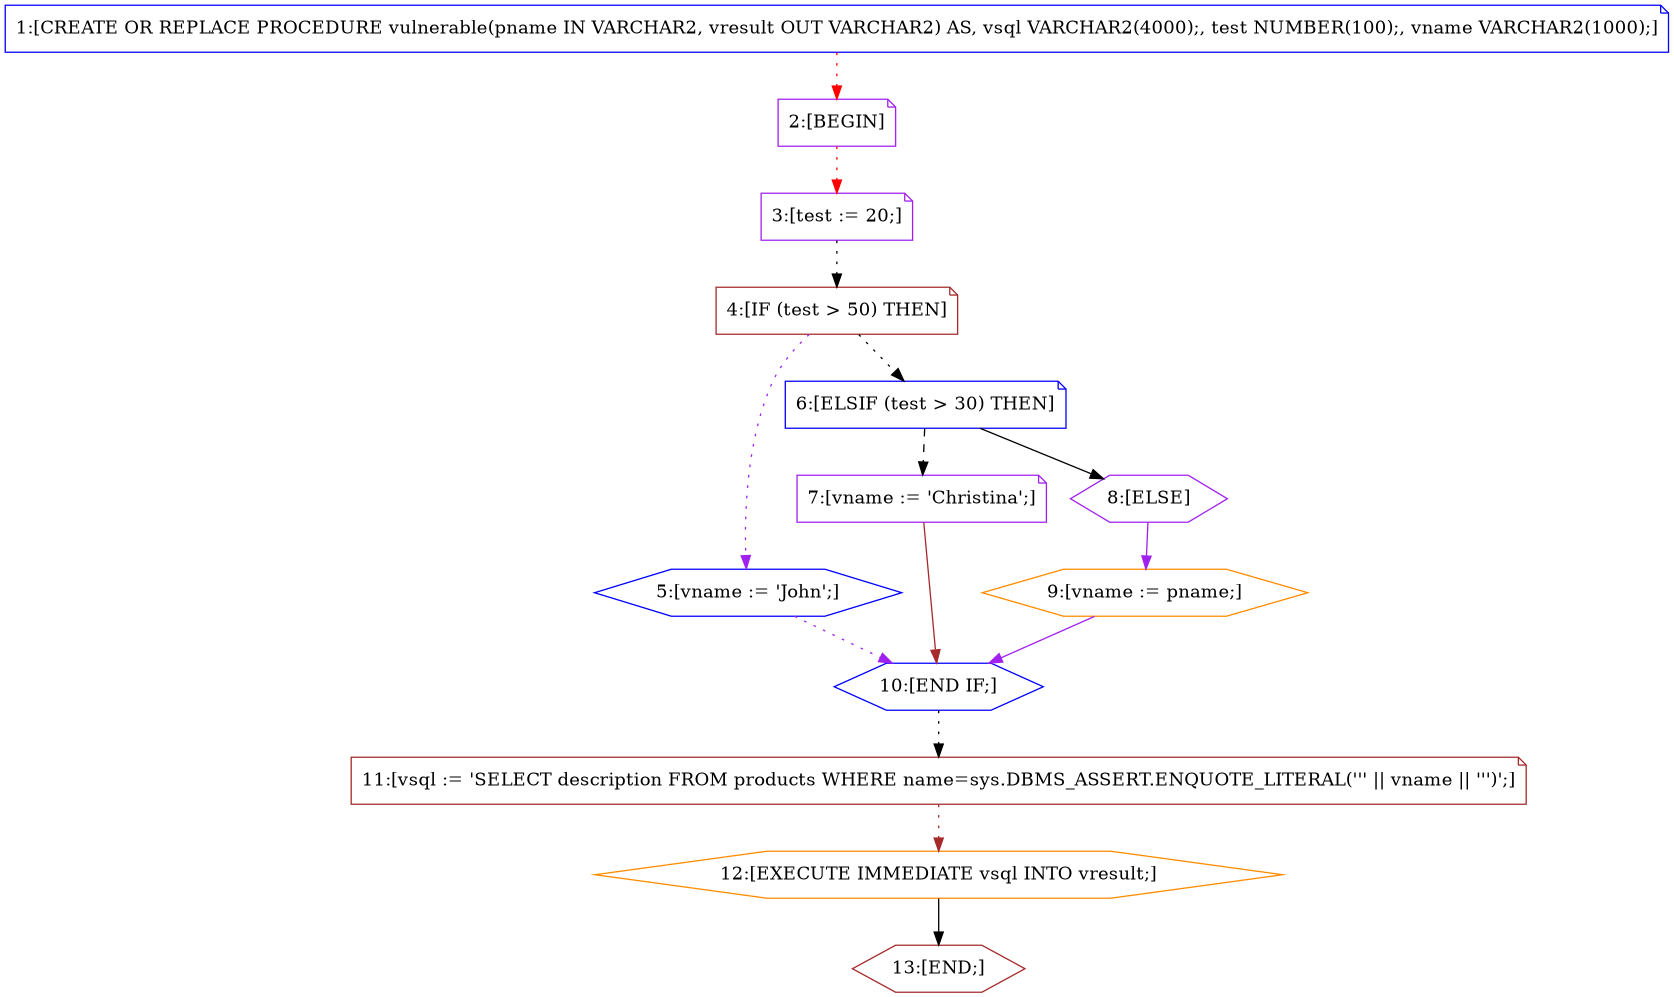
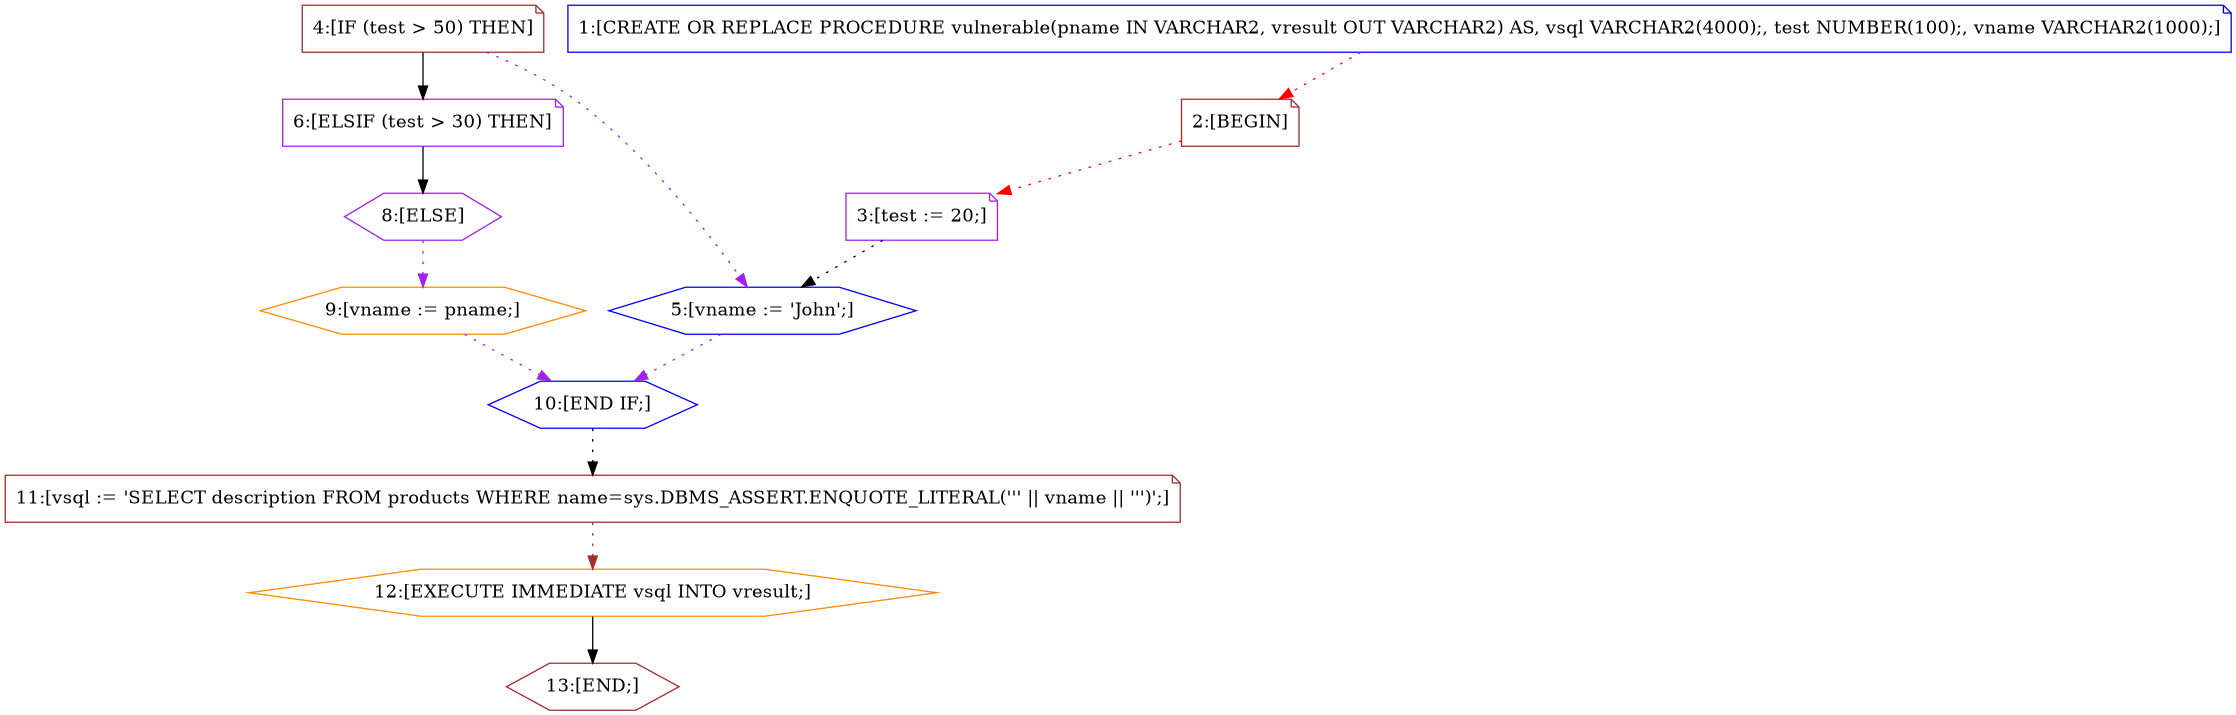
(837, 123) -> (1240, 123)
(837, 257) -> (848, 260)
(877, 353) -> (423, 69)
(926, 405) -> (423, 123)
(922, 499) -> none
(1147, 539) -> (423, 257)
(1048, 637) -> (502, 355)
